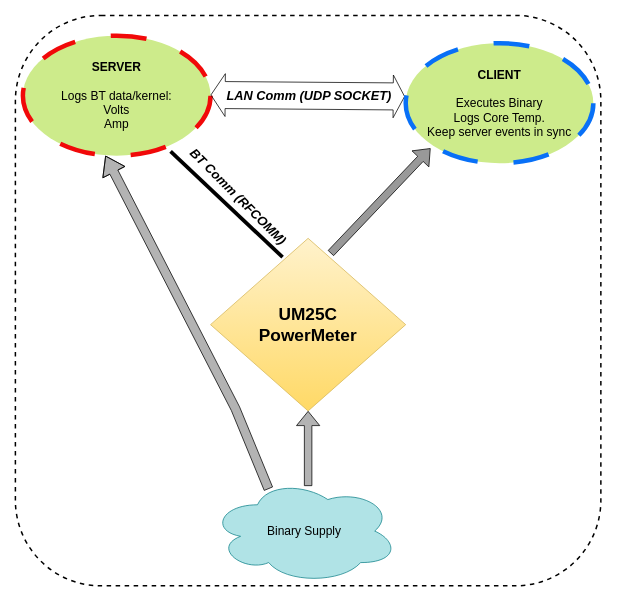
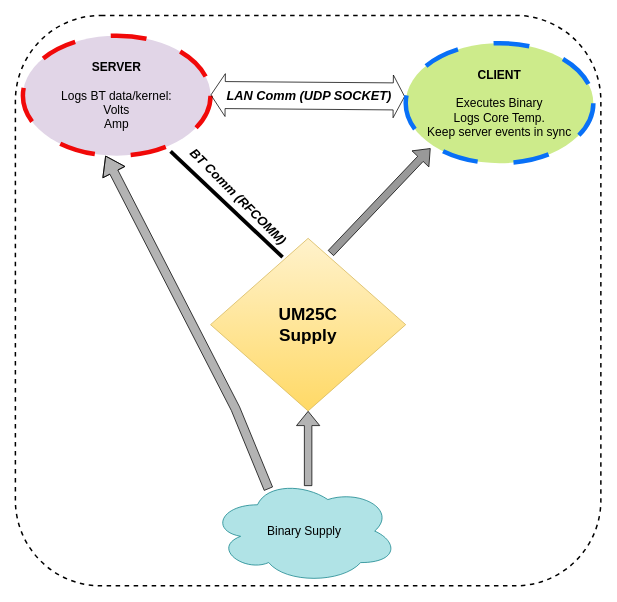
(117, 96) -> (117, 96)
(308, 324) -> (308, 324)
